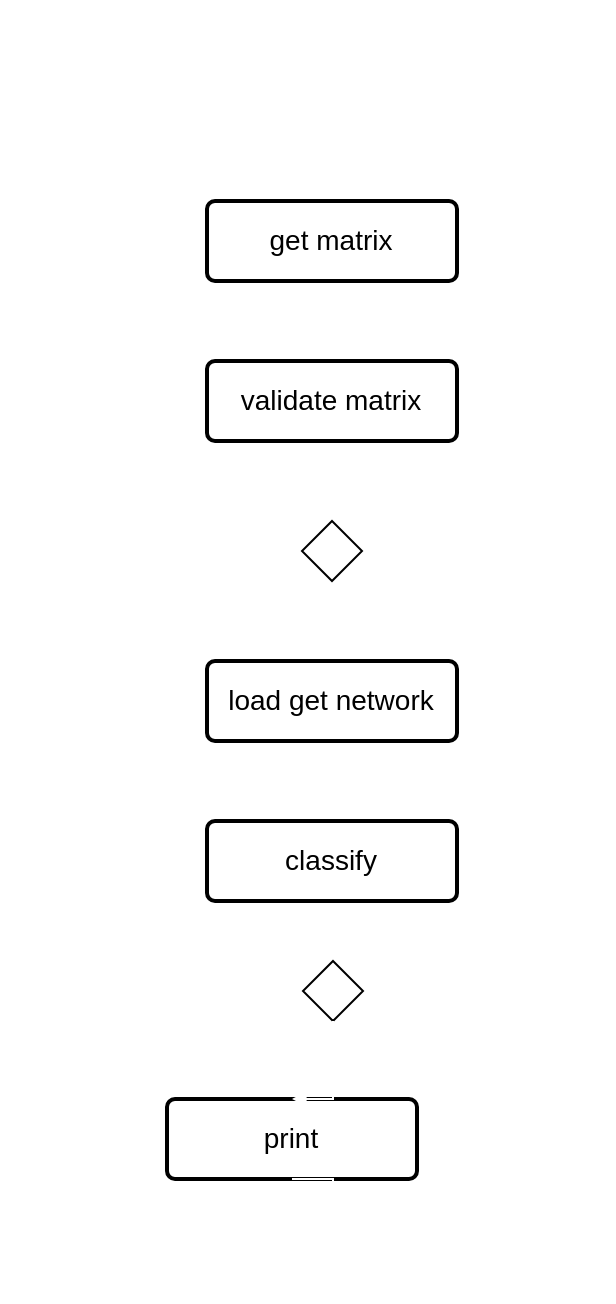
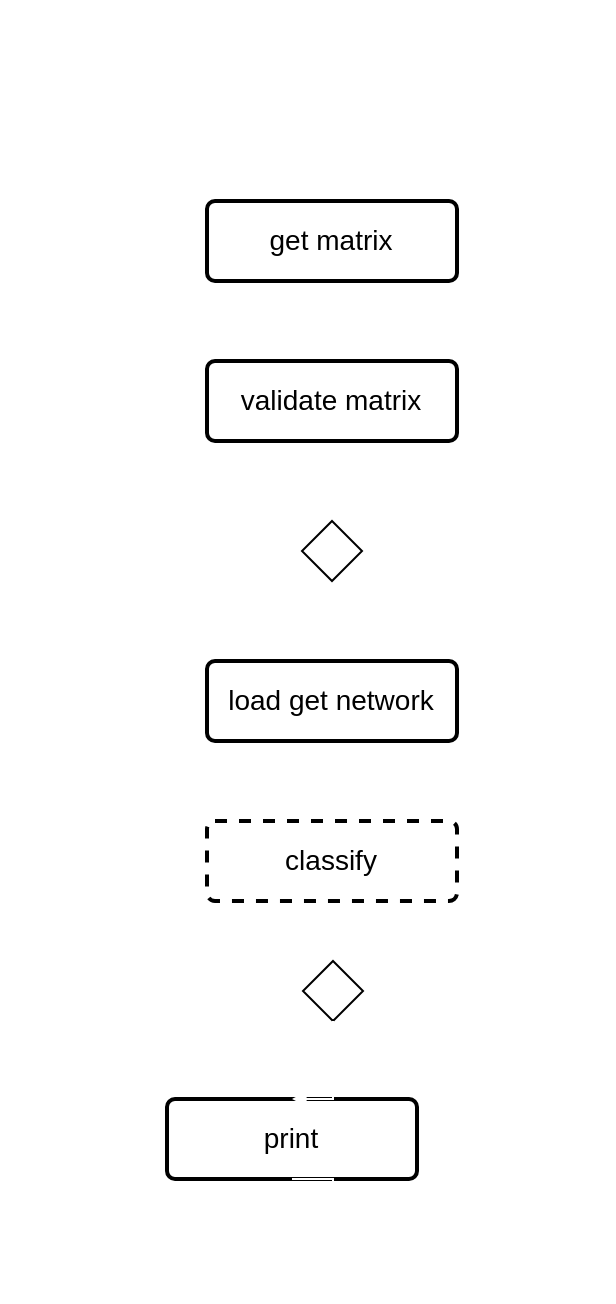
(332, 861) -> (332, 861)
